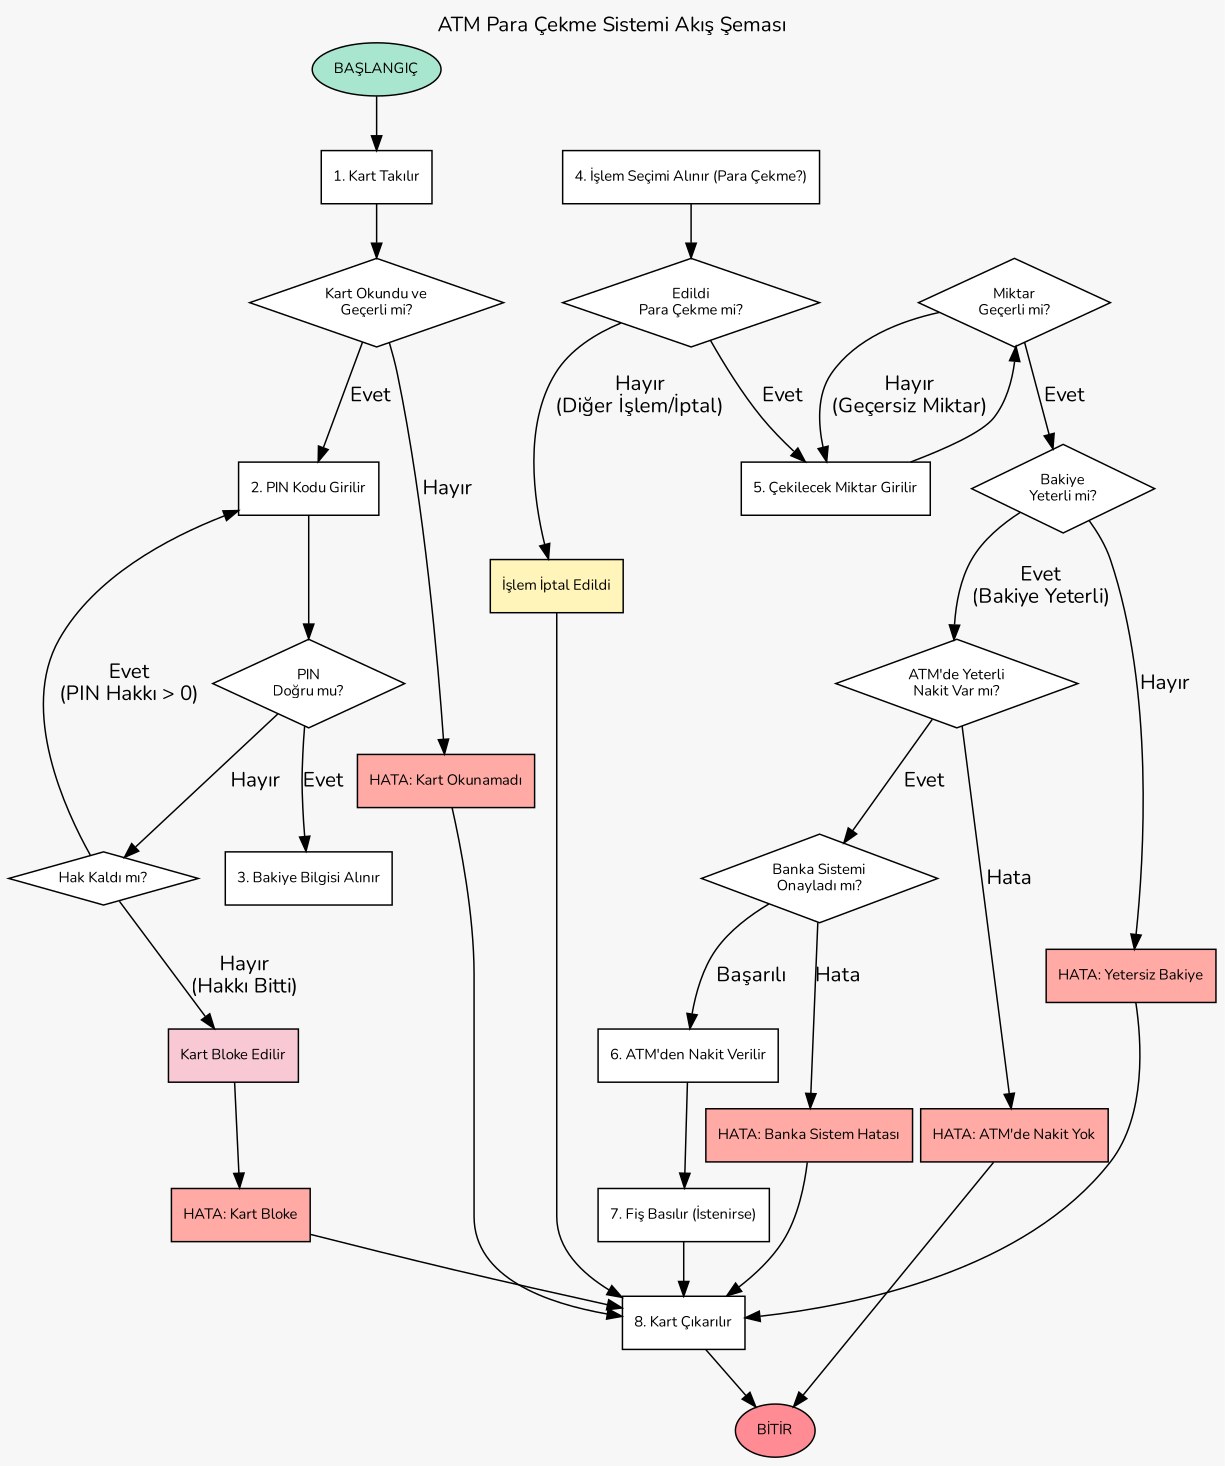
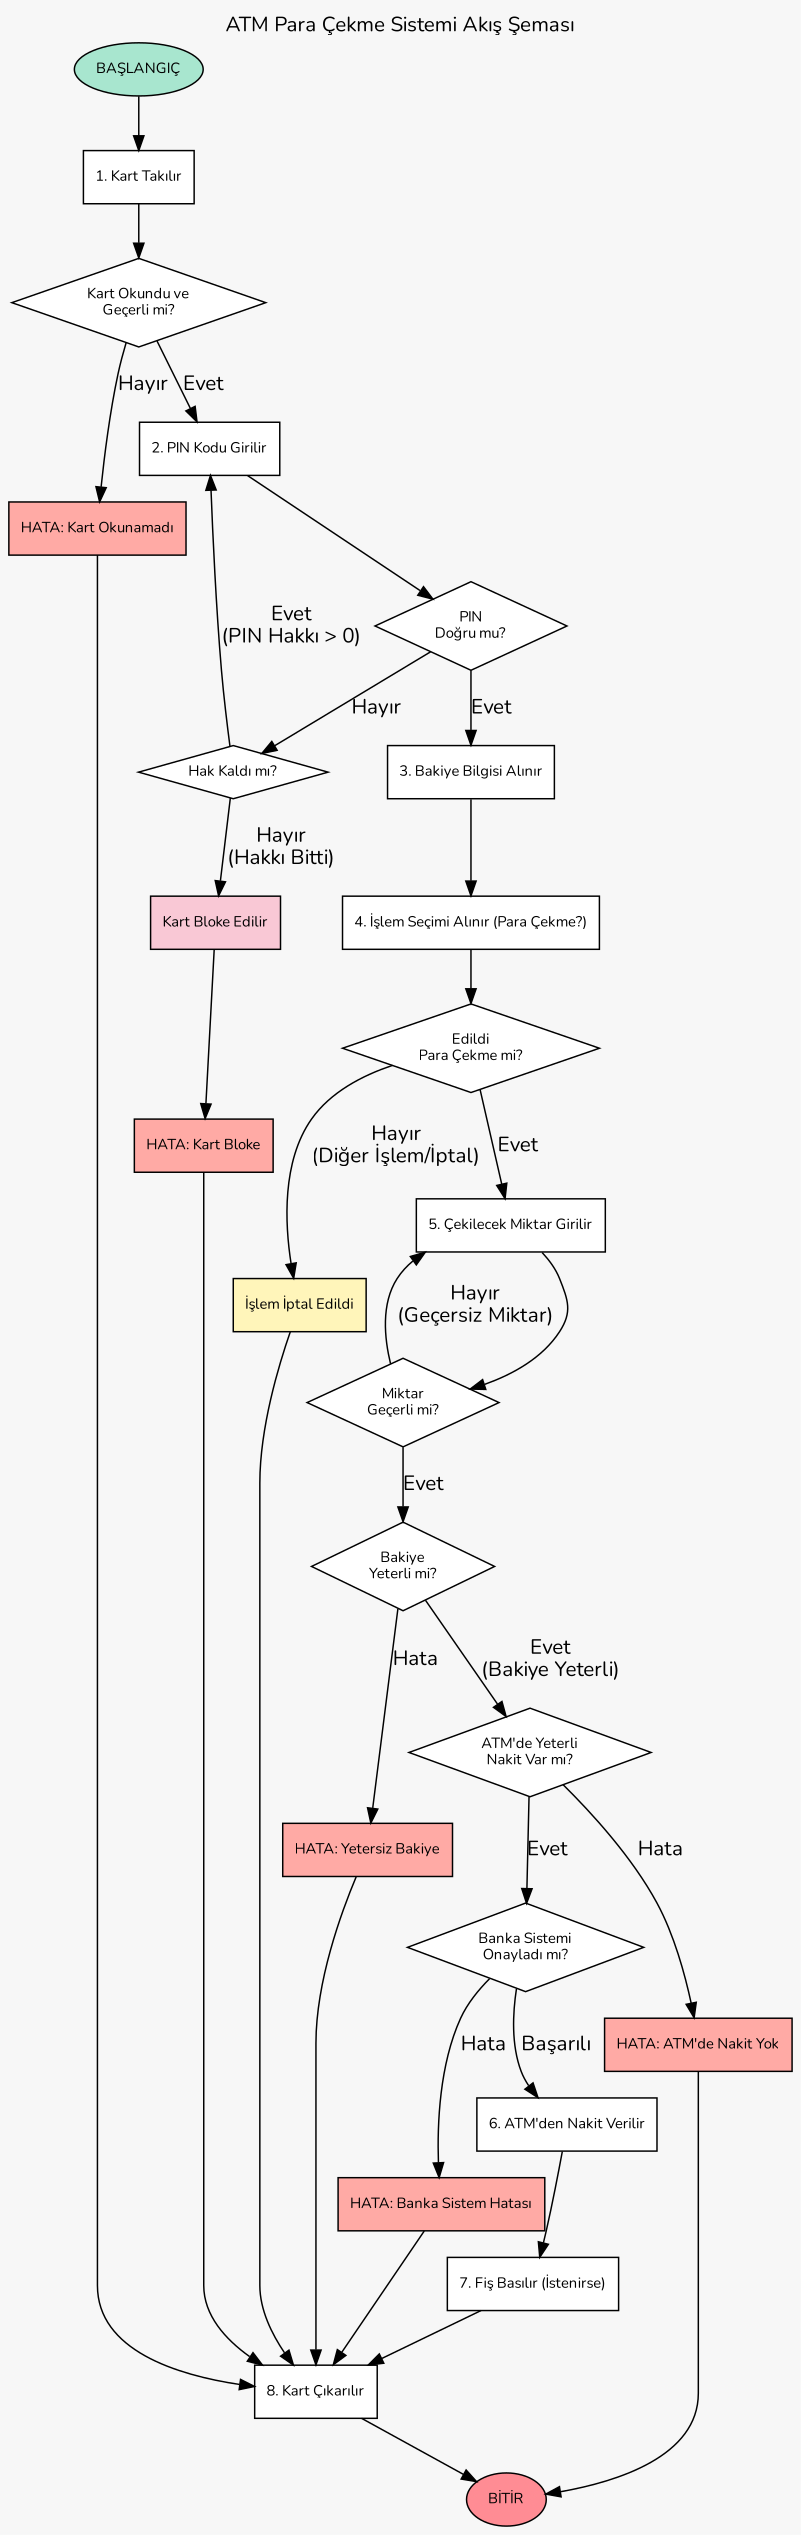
(1165, 684) -> (416, 1659)
none -> (471, 840)
